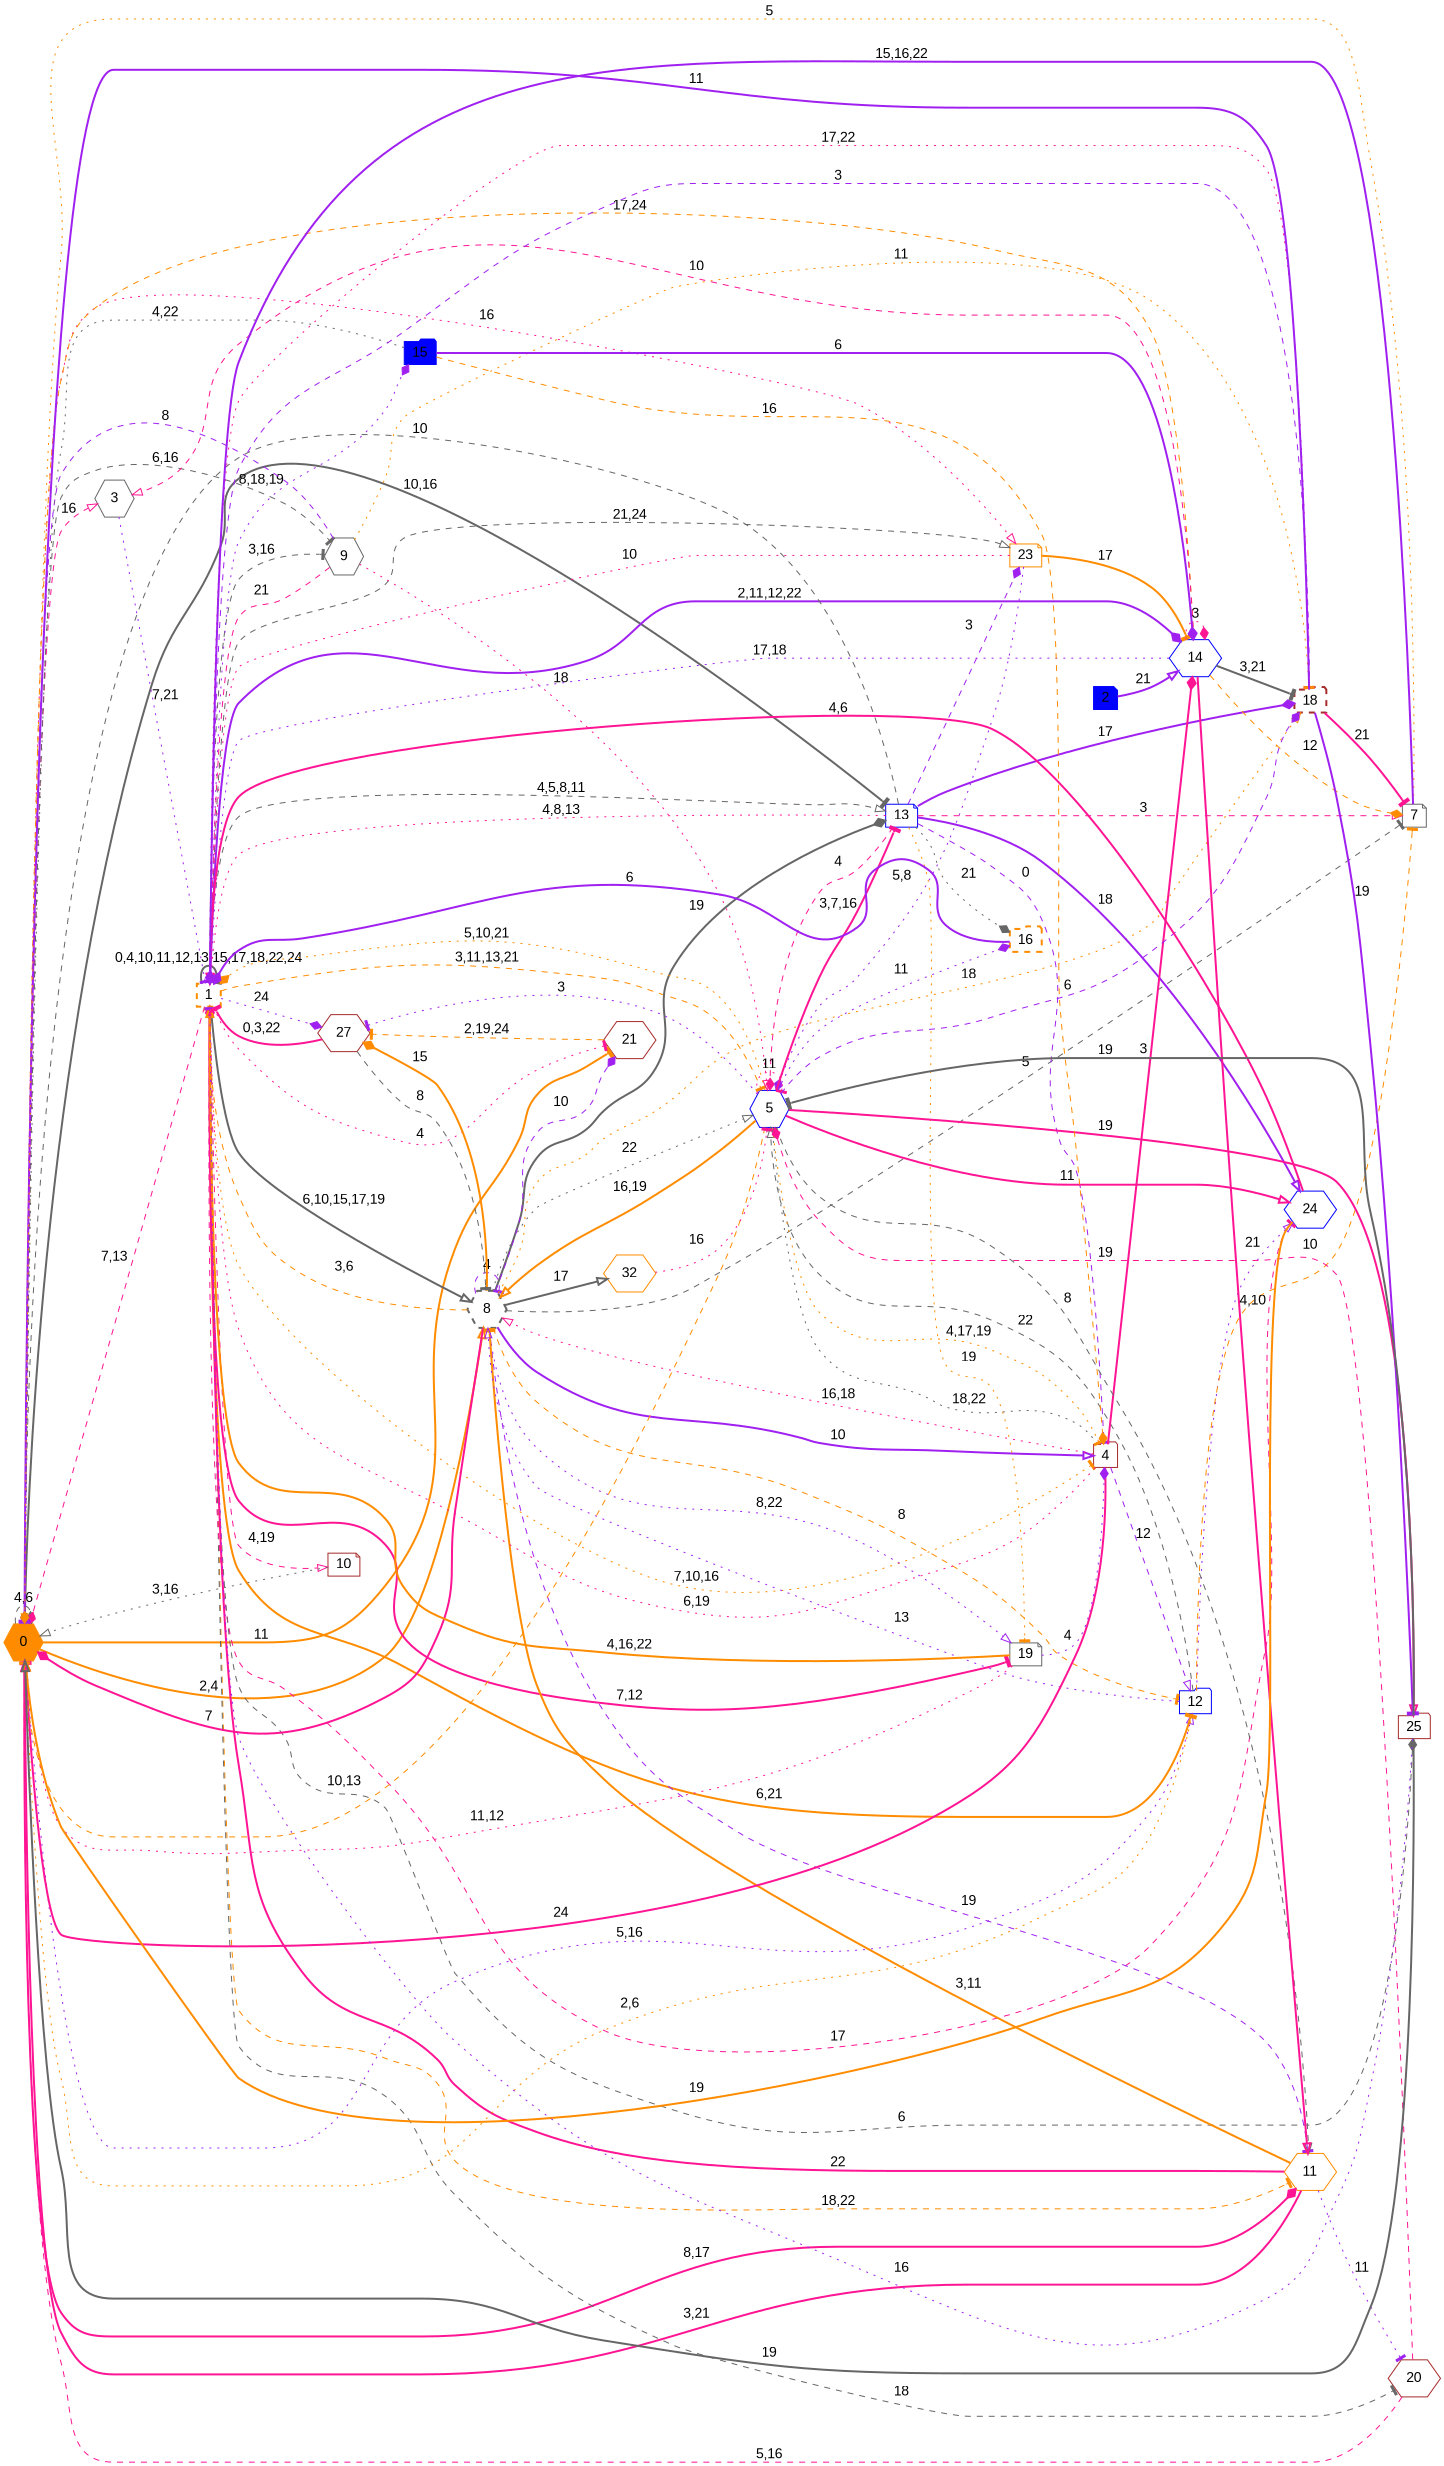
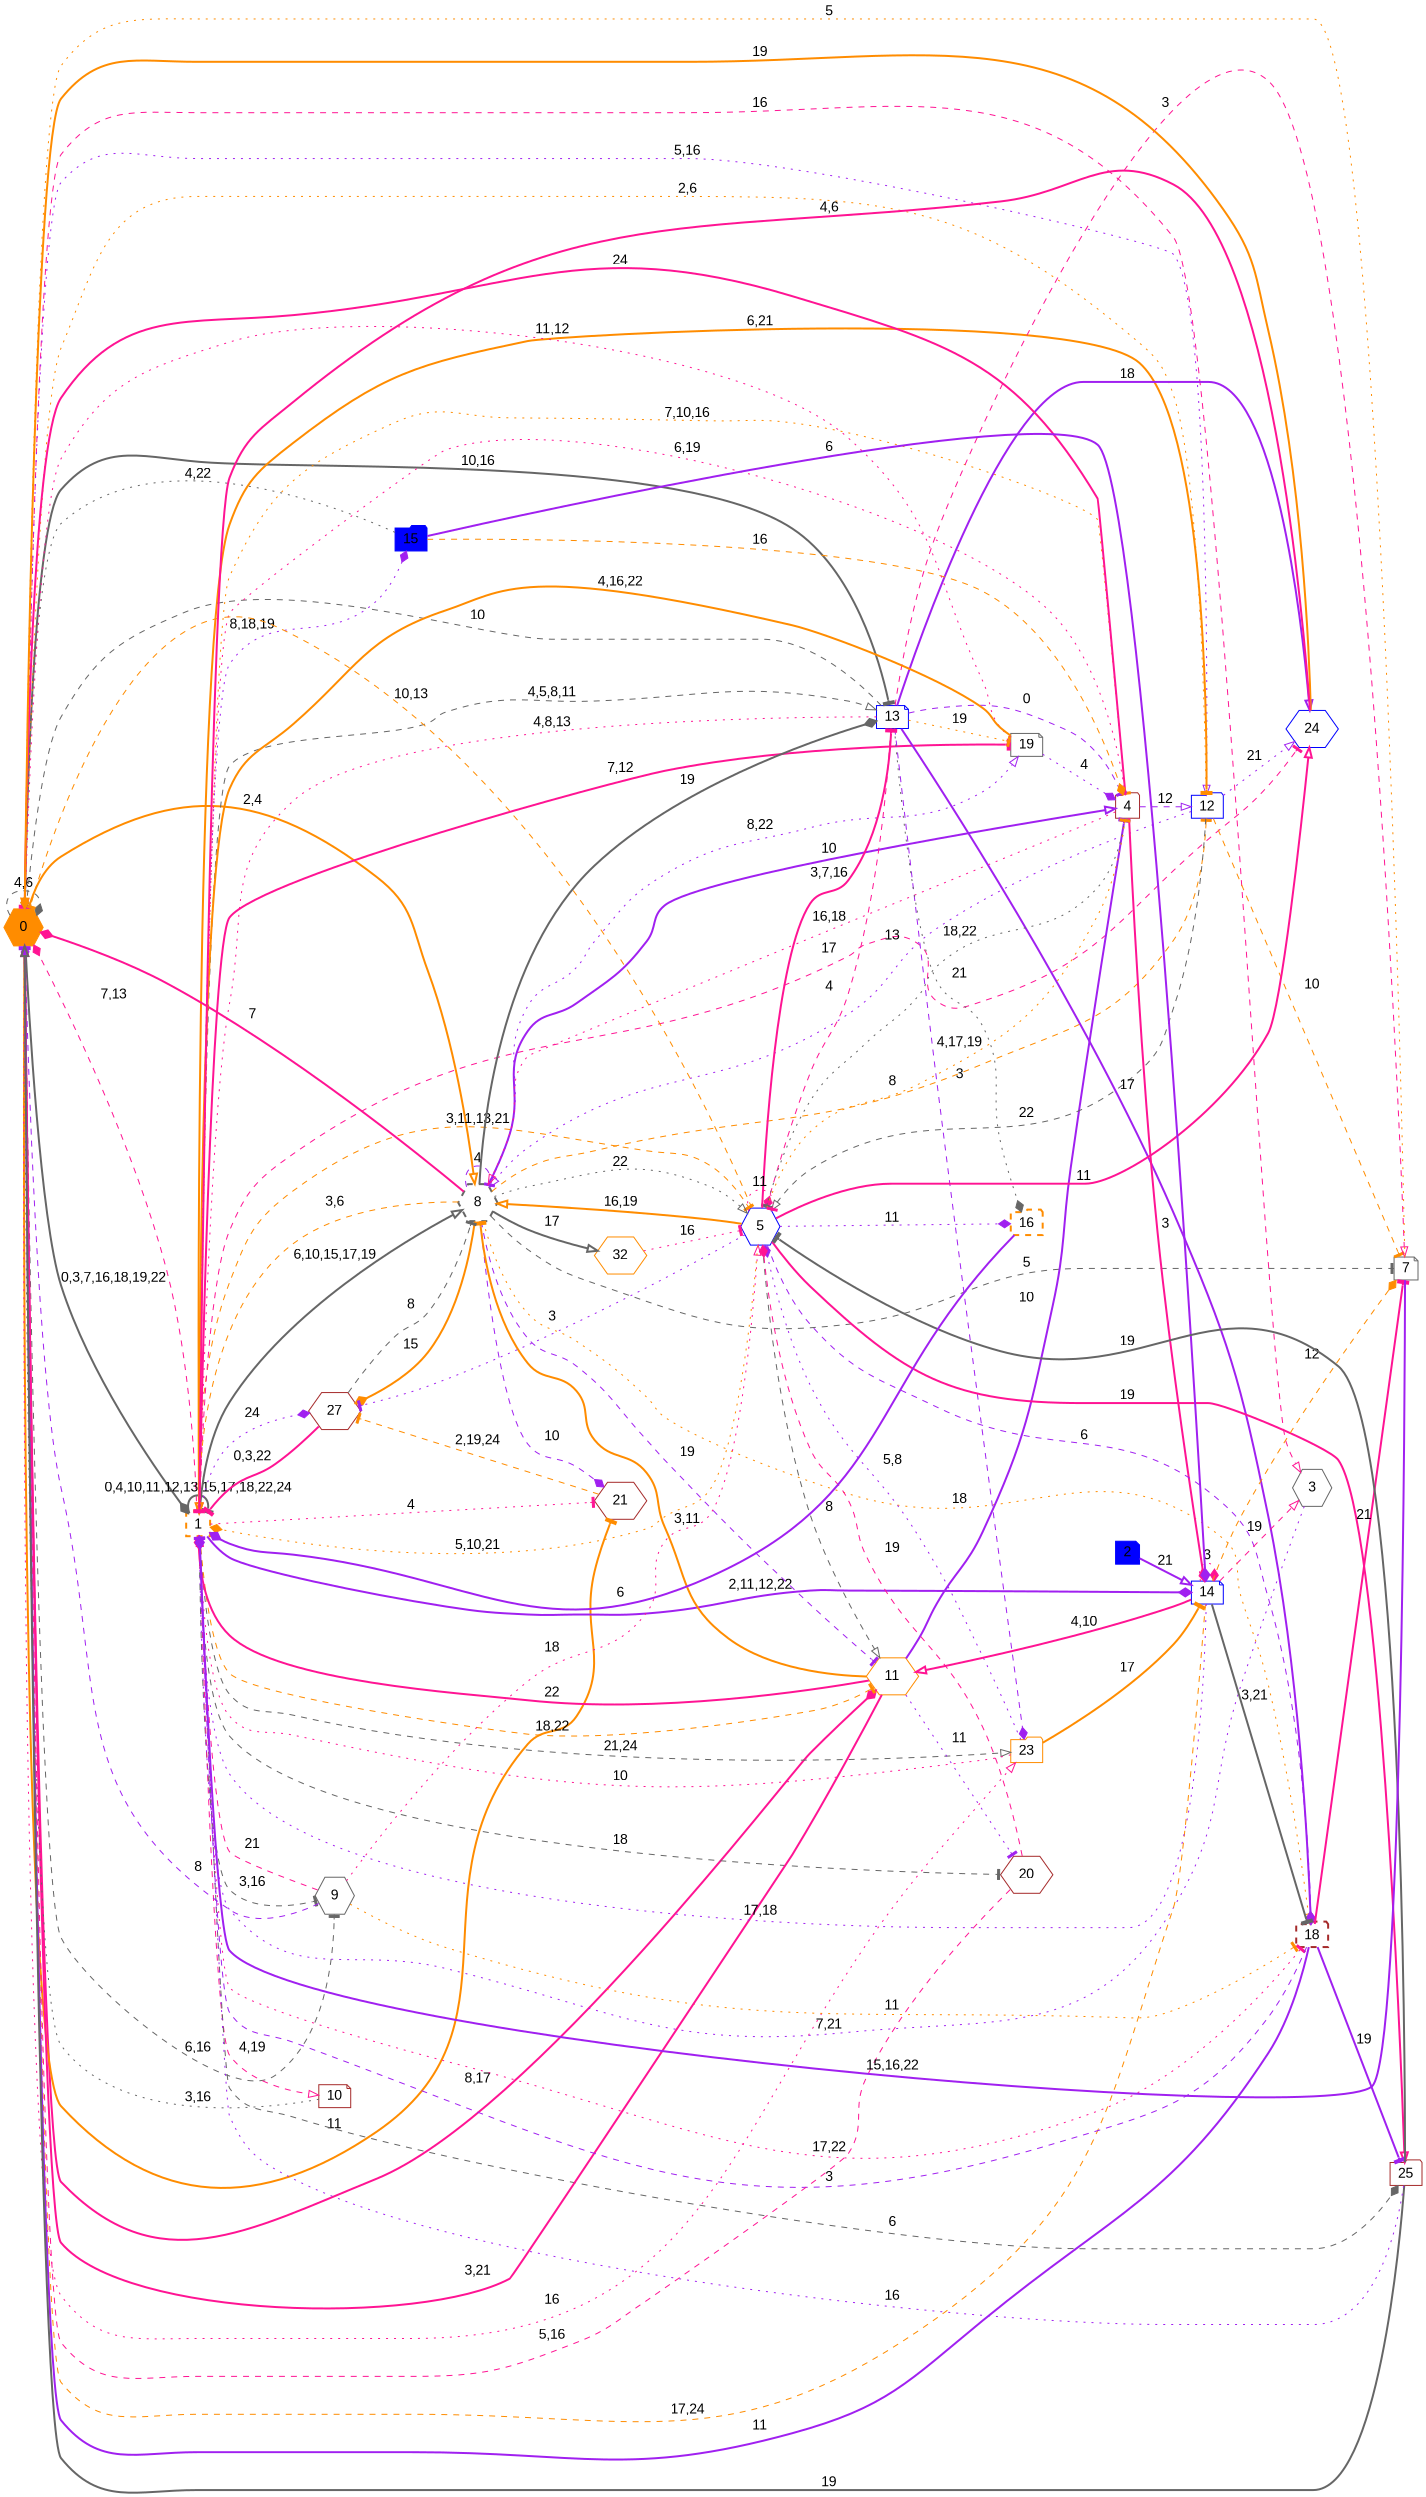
(697, 267) -> (1255, 1527)
(1026, 555) -> (1027, 1751)
(1195, 658) -> (1207, 1593)
(803, 717) -> (439, 303)
none -> (51, 1241)
none -> (1061, 1256)
